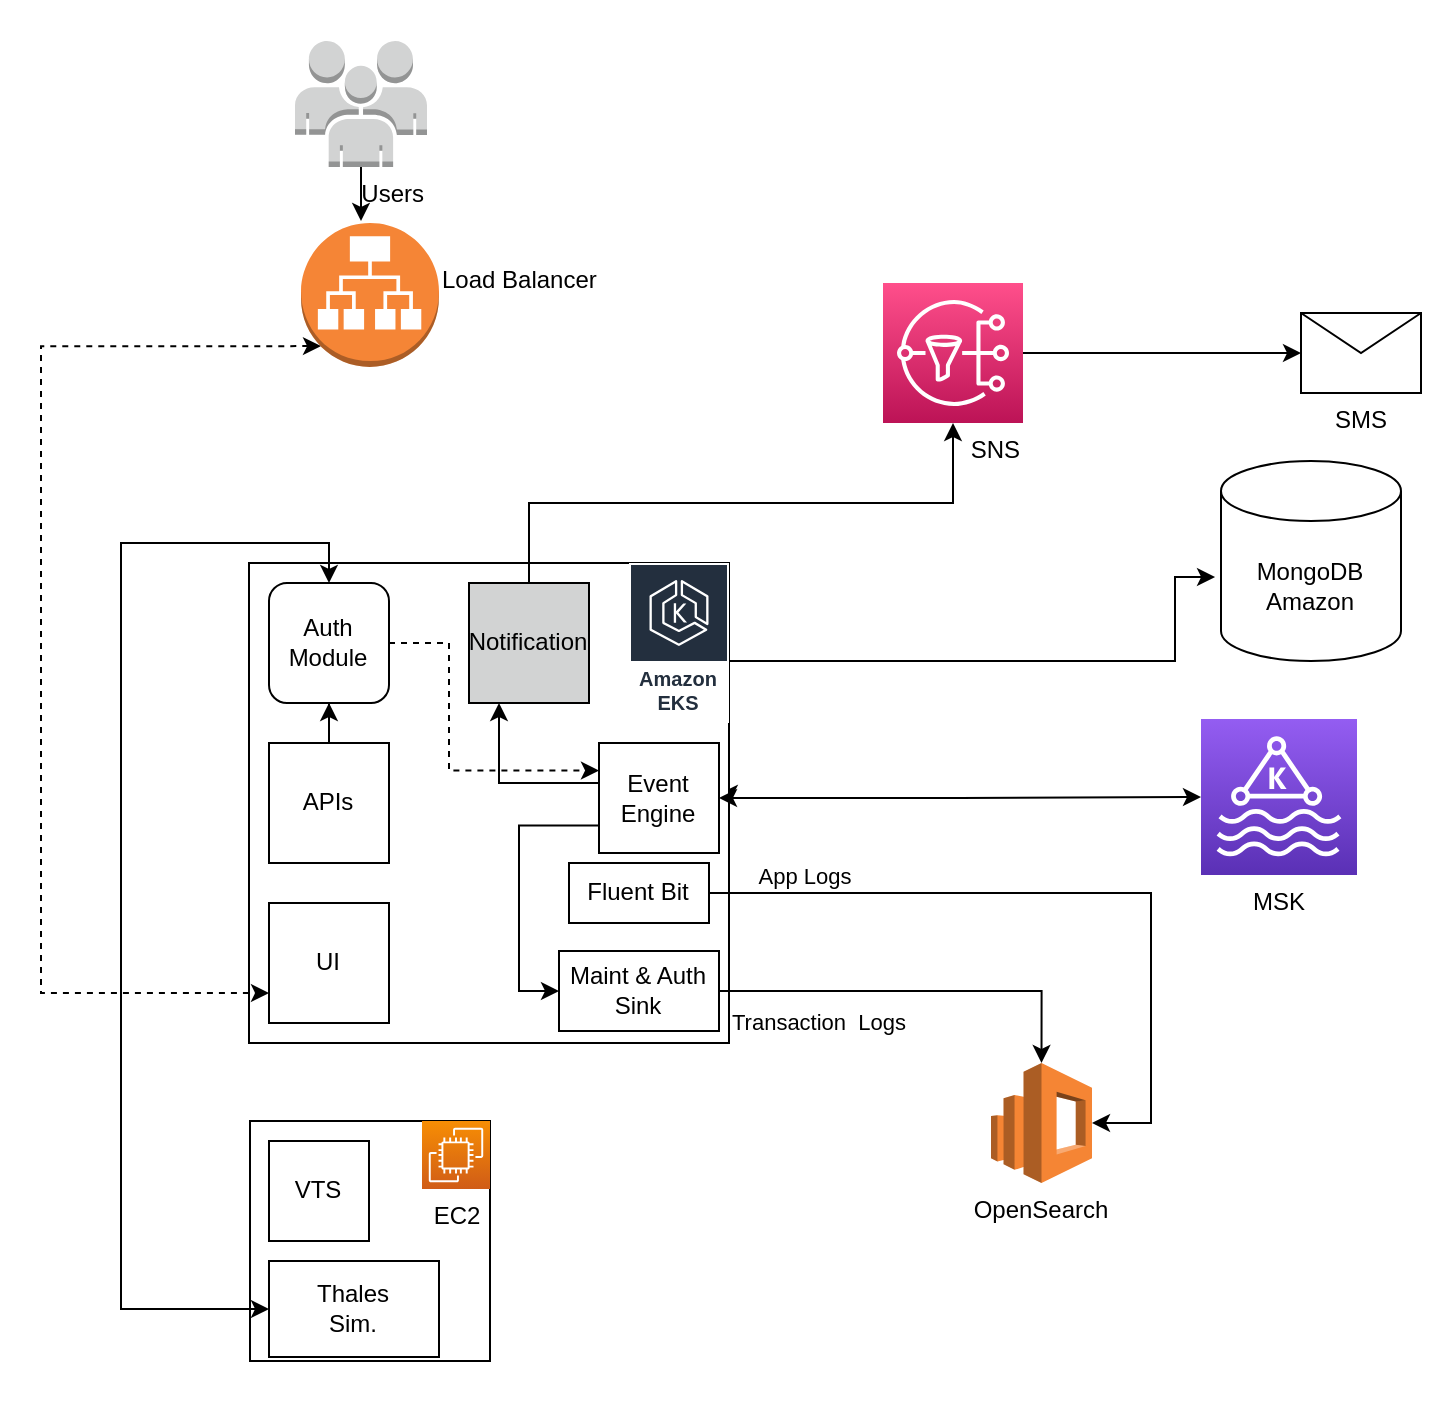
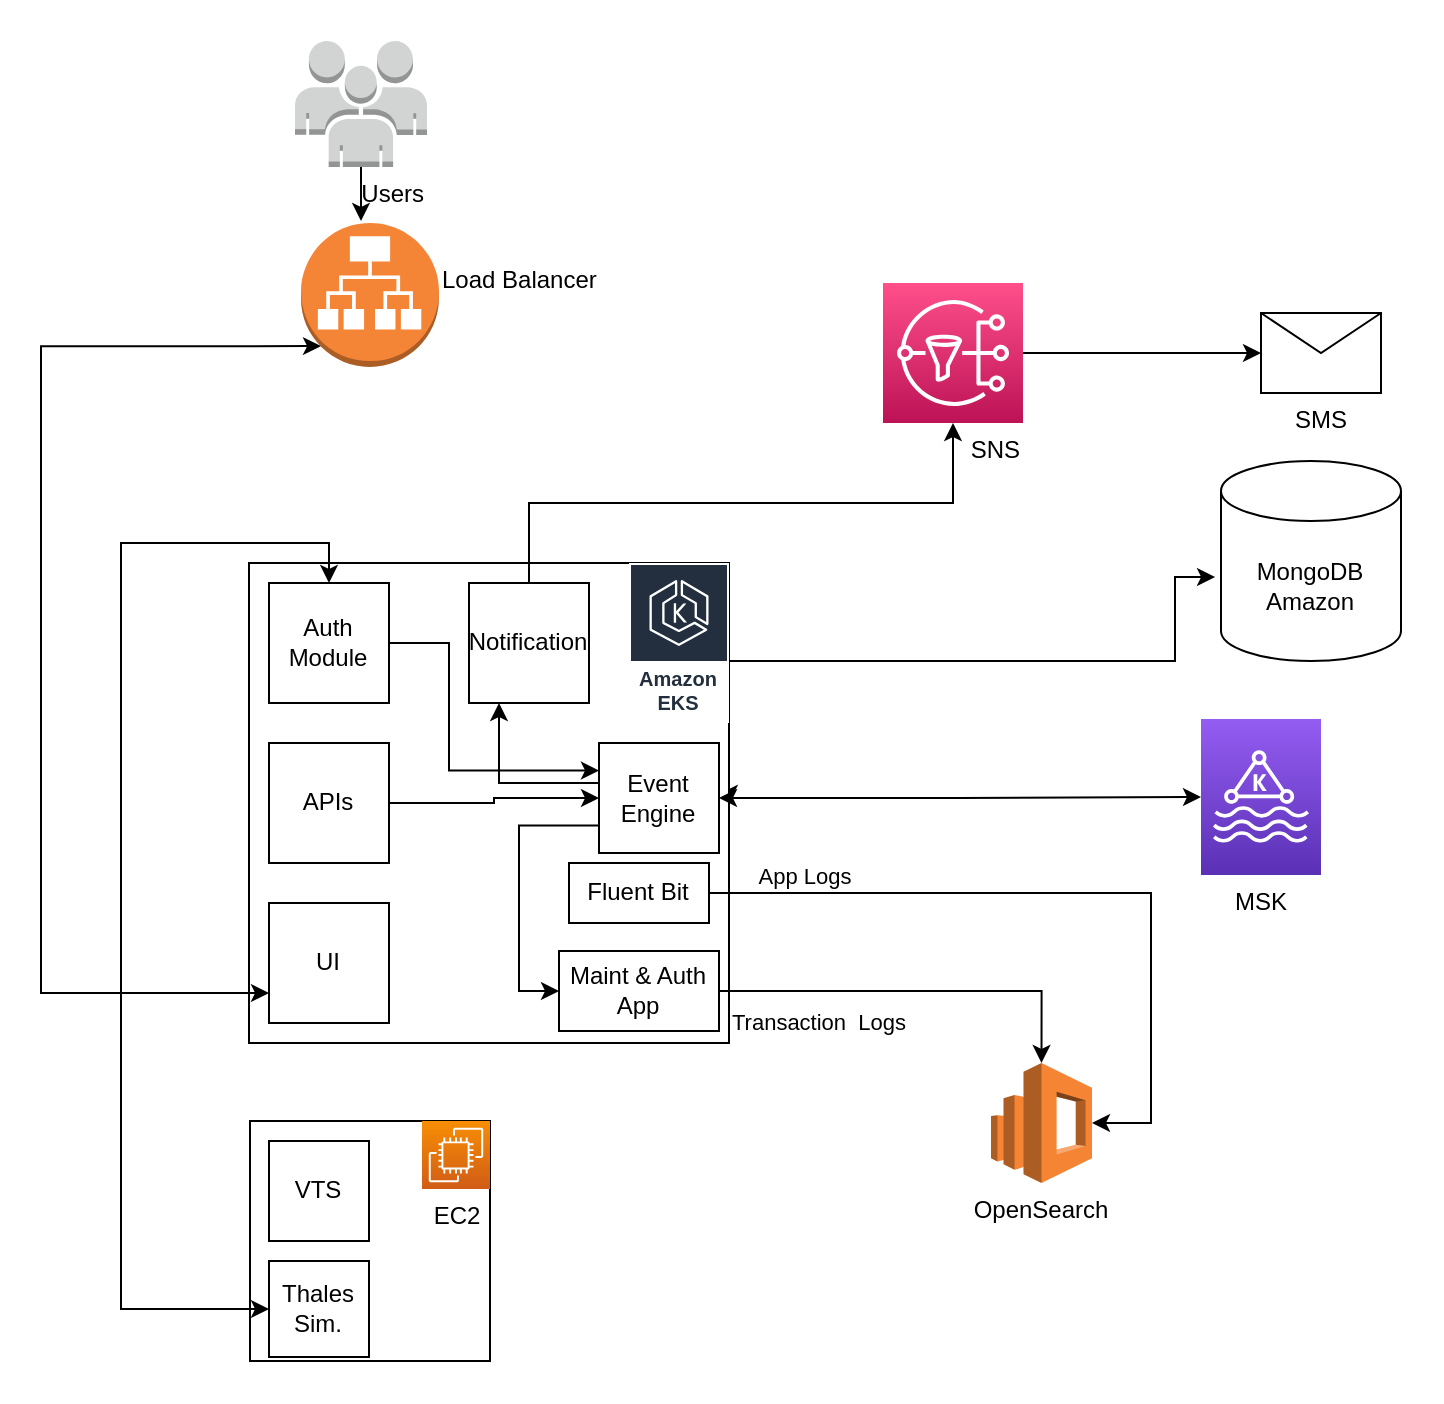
(1361, 353) -> (1321, 353)
(329, 643) -> (329, 643)
(529, 643) -> (529, 643)
(41, 647) -> (41, 647)
(329, 716) -> (490, 803)
(449, 747) -> (449, 747)
(1279, 797) -> (1261, 797)
(639, 991) -> (639, 991)
(354, 1309) -> (319, 1309)
